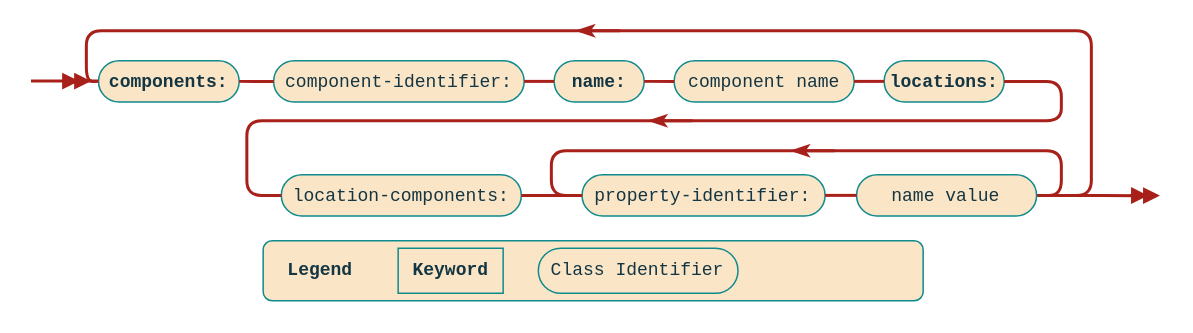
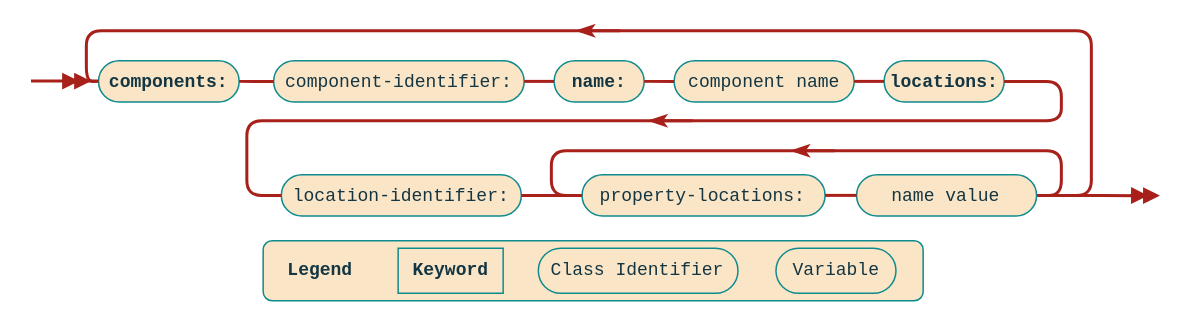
(401, 196) -> (401, 196)
(703, 196) -> (703, 196)
none -> (836, 271)
